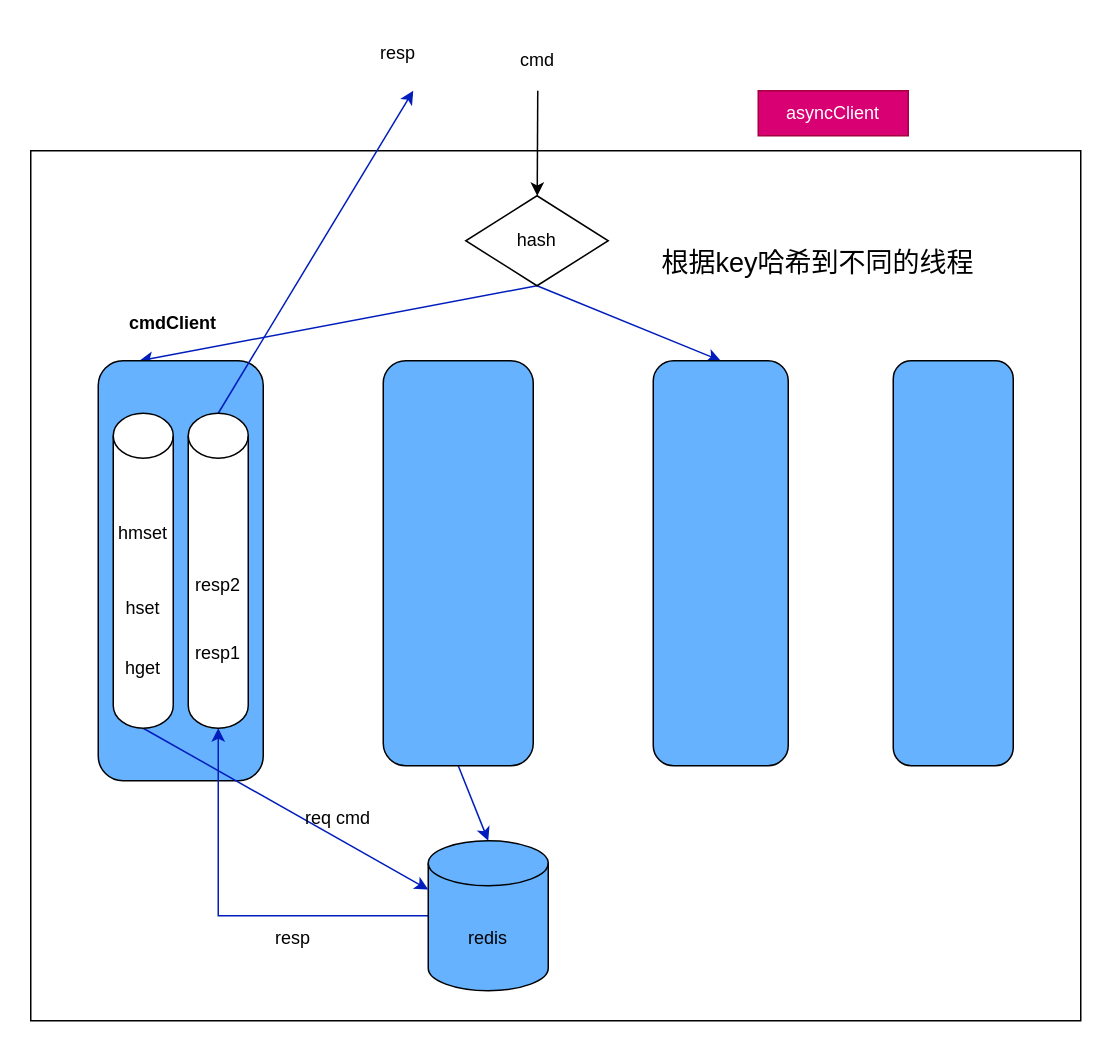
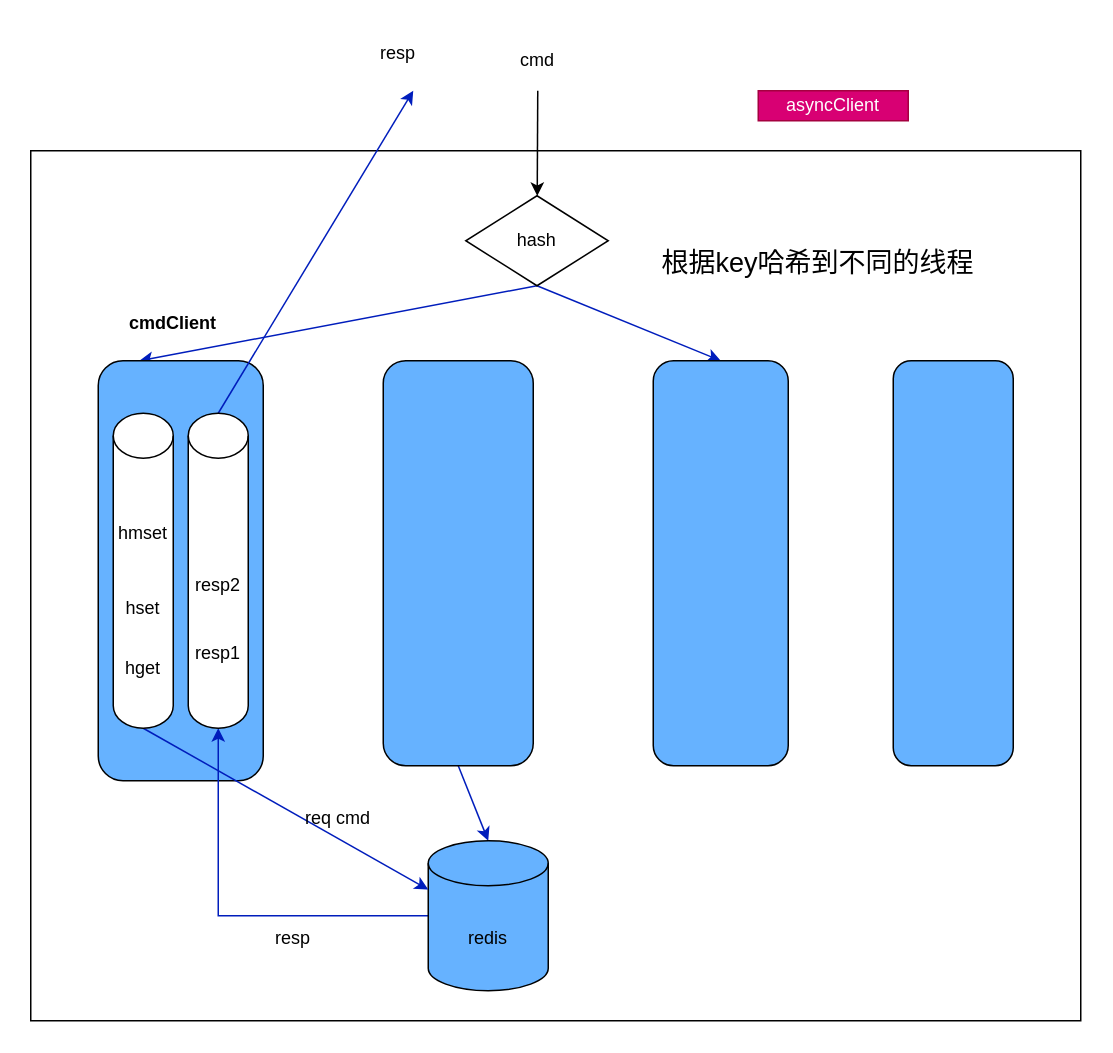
(833, 113) -> (833, 106)
